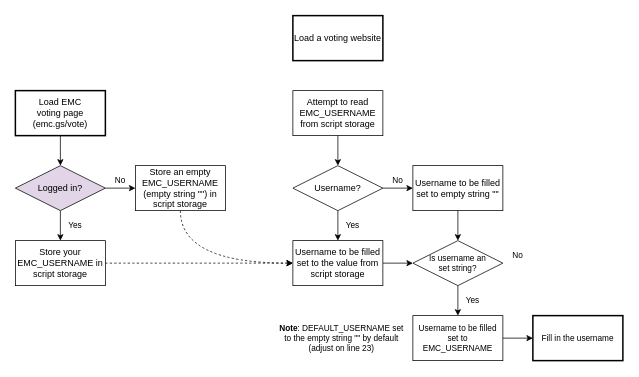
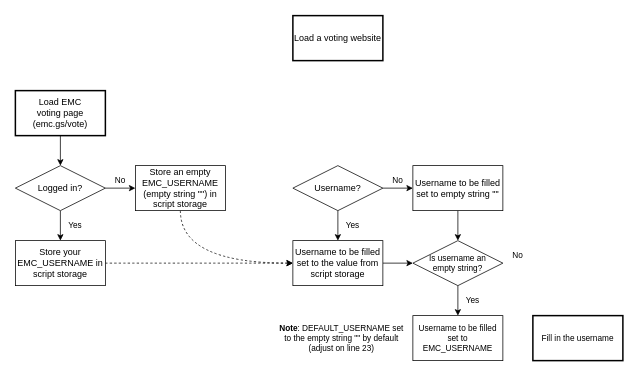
(338, 113) -> none
(338, 159) -> none
(60, 188) -> (60, 188)
(458, 263) -> (458, 263)
(526, 338) -> none
